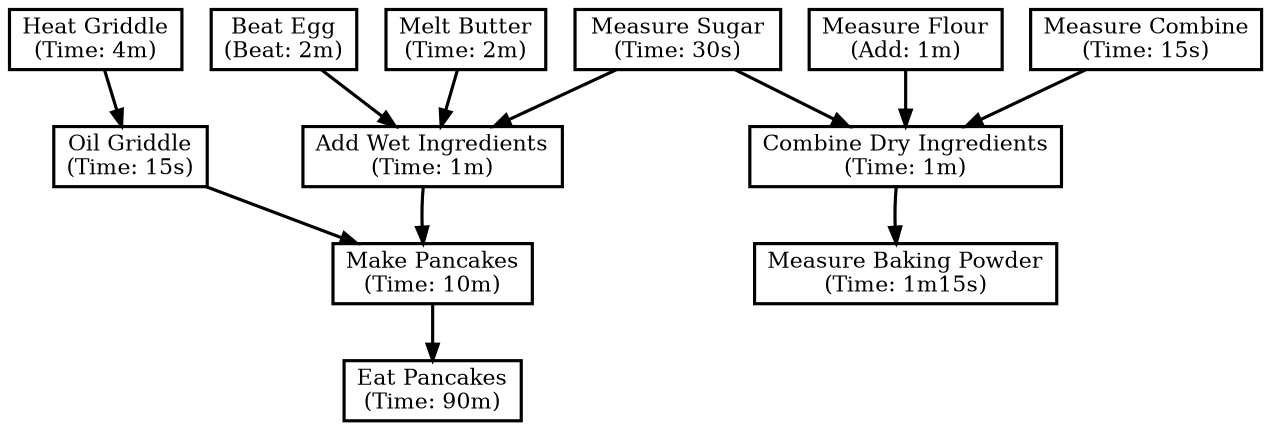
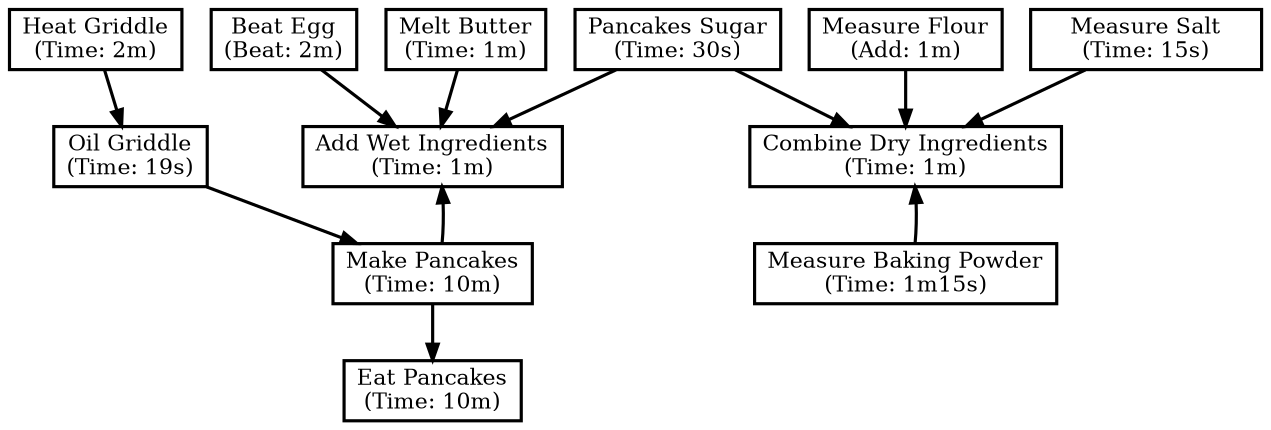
(96, 40) -> (96, 40)
(466, 40) -> (466, 40)
(678, 40) -> (678, 40)
(1146, 40) -> (1146, 40)
(131, 157) -> (131, 157)
(422, 207) -> (443, 223)
(895, 207) -> (916, 223)
(433, 391) -> (433, 391)
